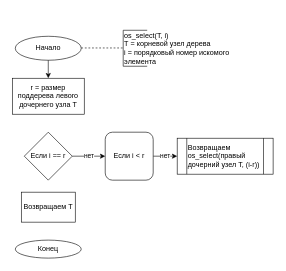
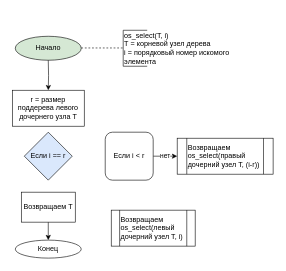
(48, 48) -> (48, 48)
(48, 96) -> (48, 108)
(48, 156) -> (48, 156)
(91, 156) -> none
none -> (153, 228)
none -> (48, 234)
